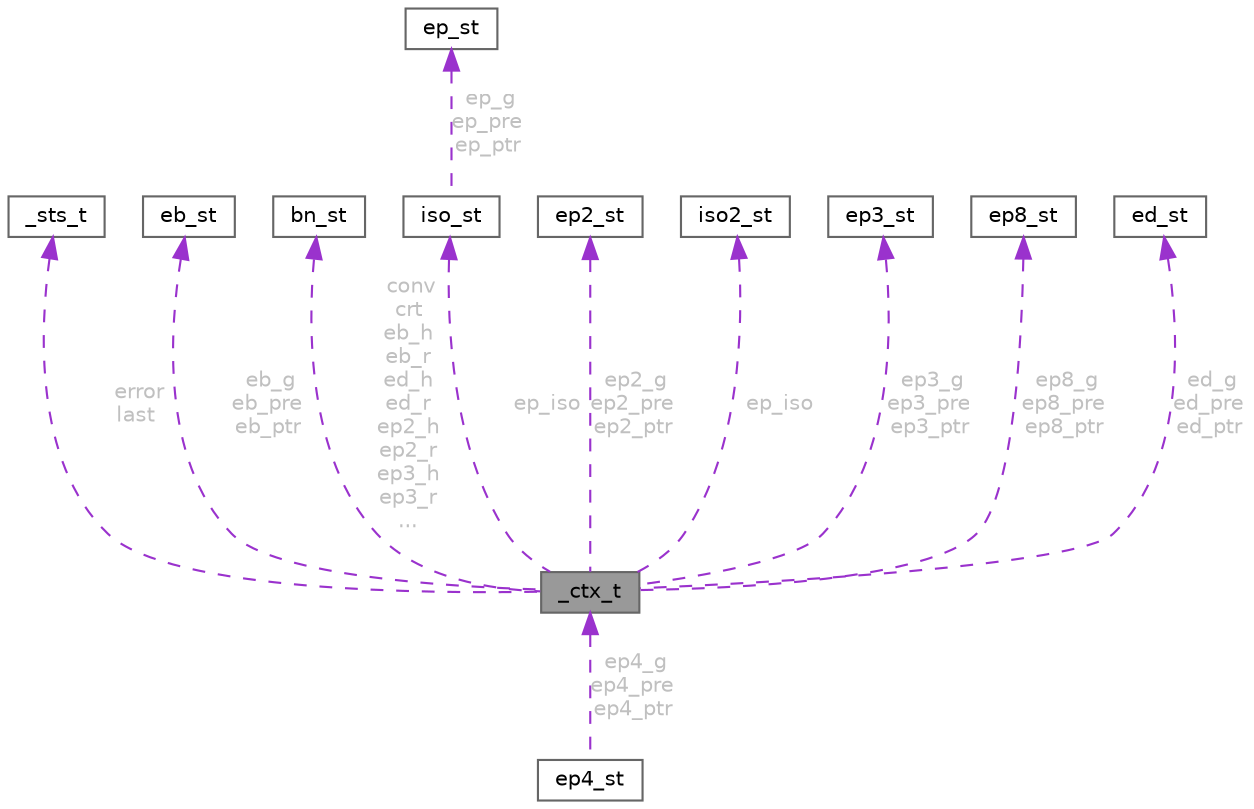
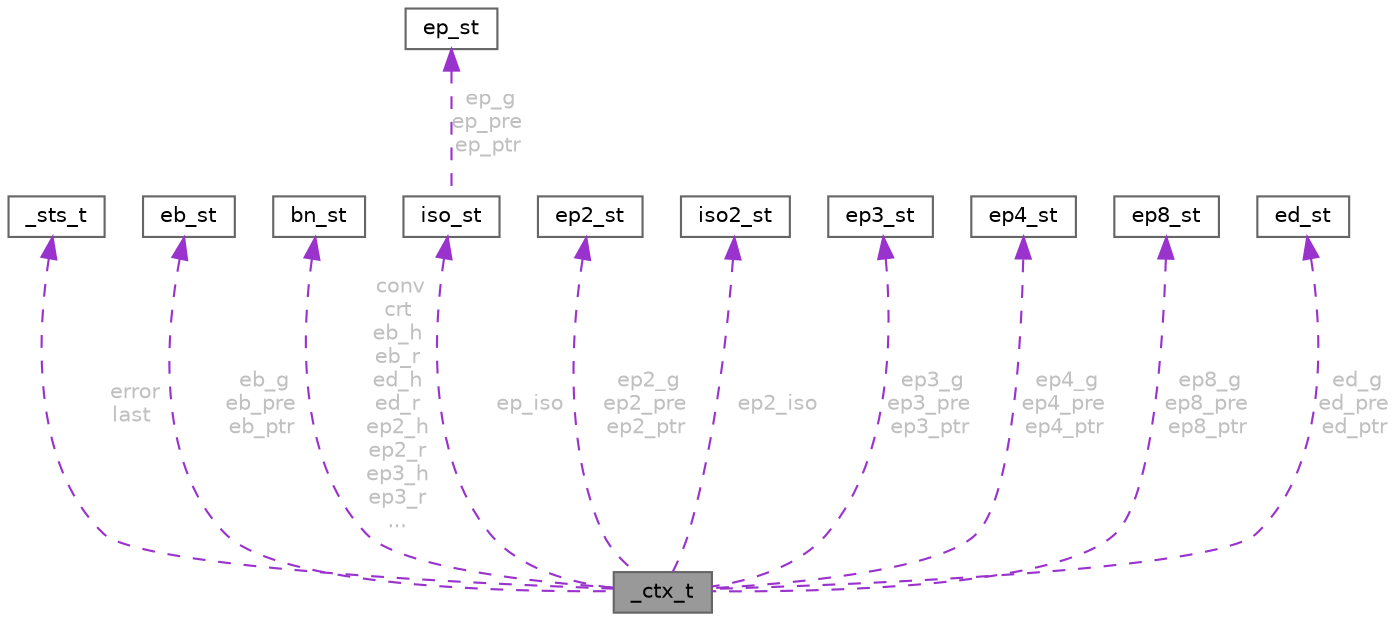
(777, 405) -> (775, 405)
(590, 697) -> (979, 530)
